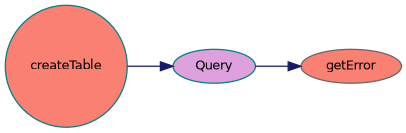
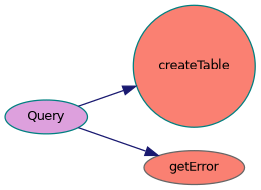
(144, 66) -> (101, 98)
